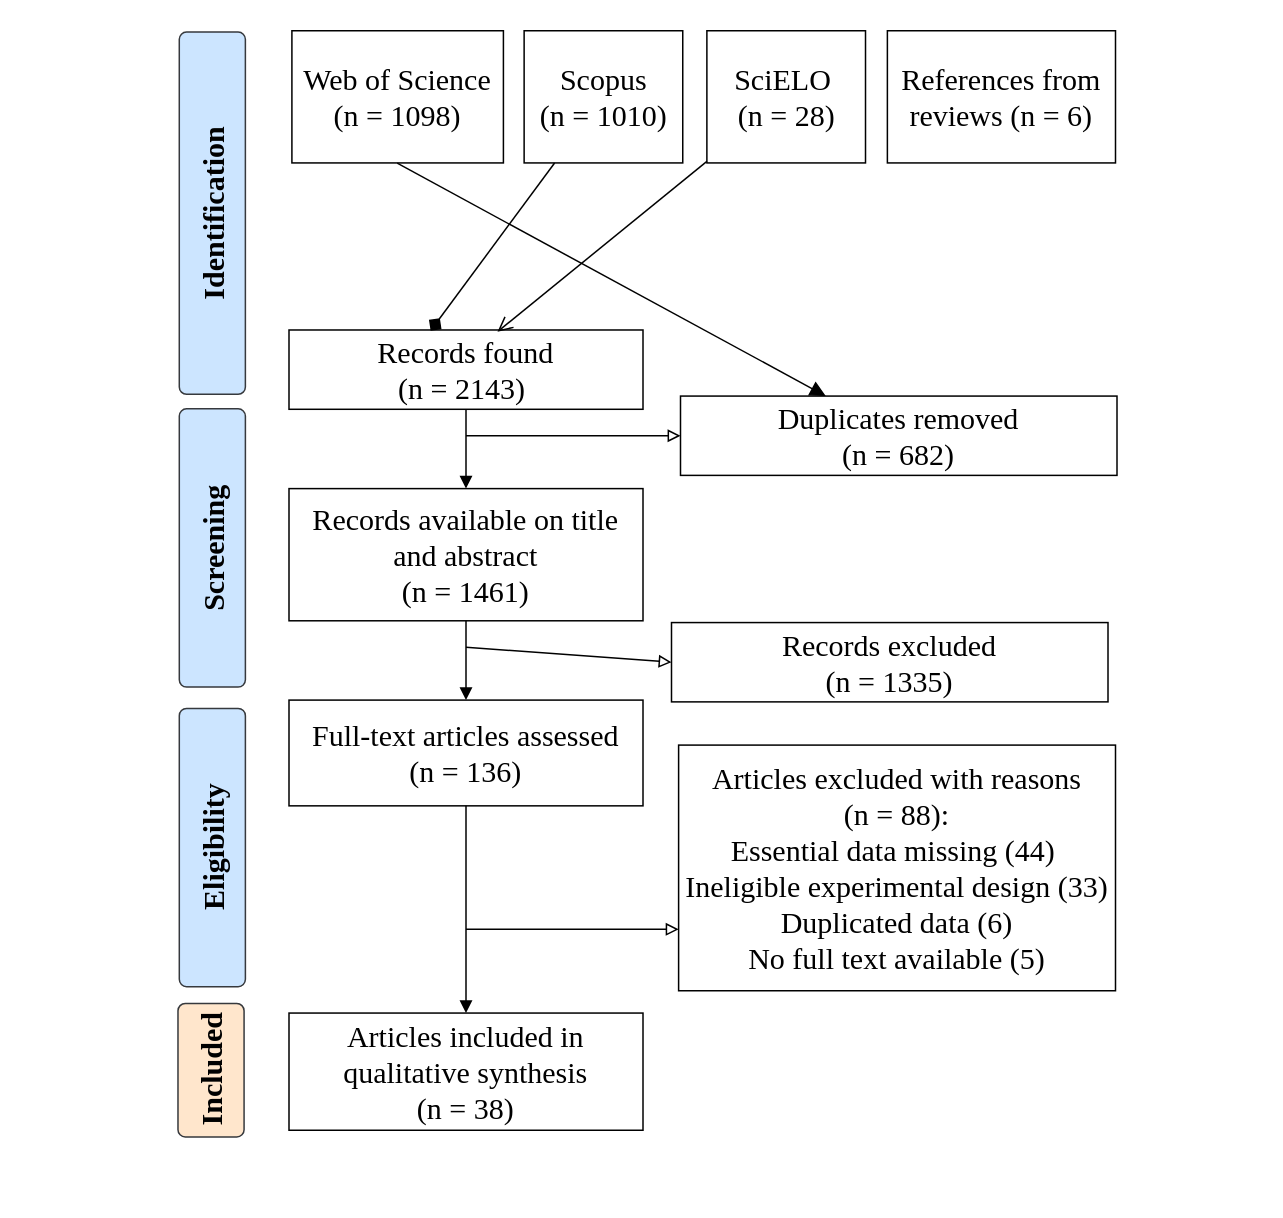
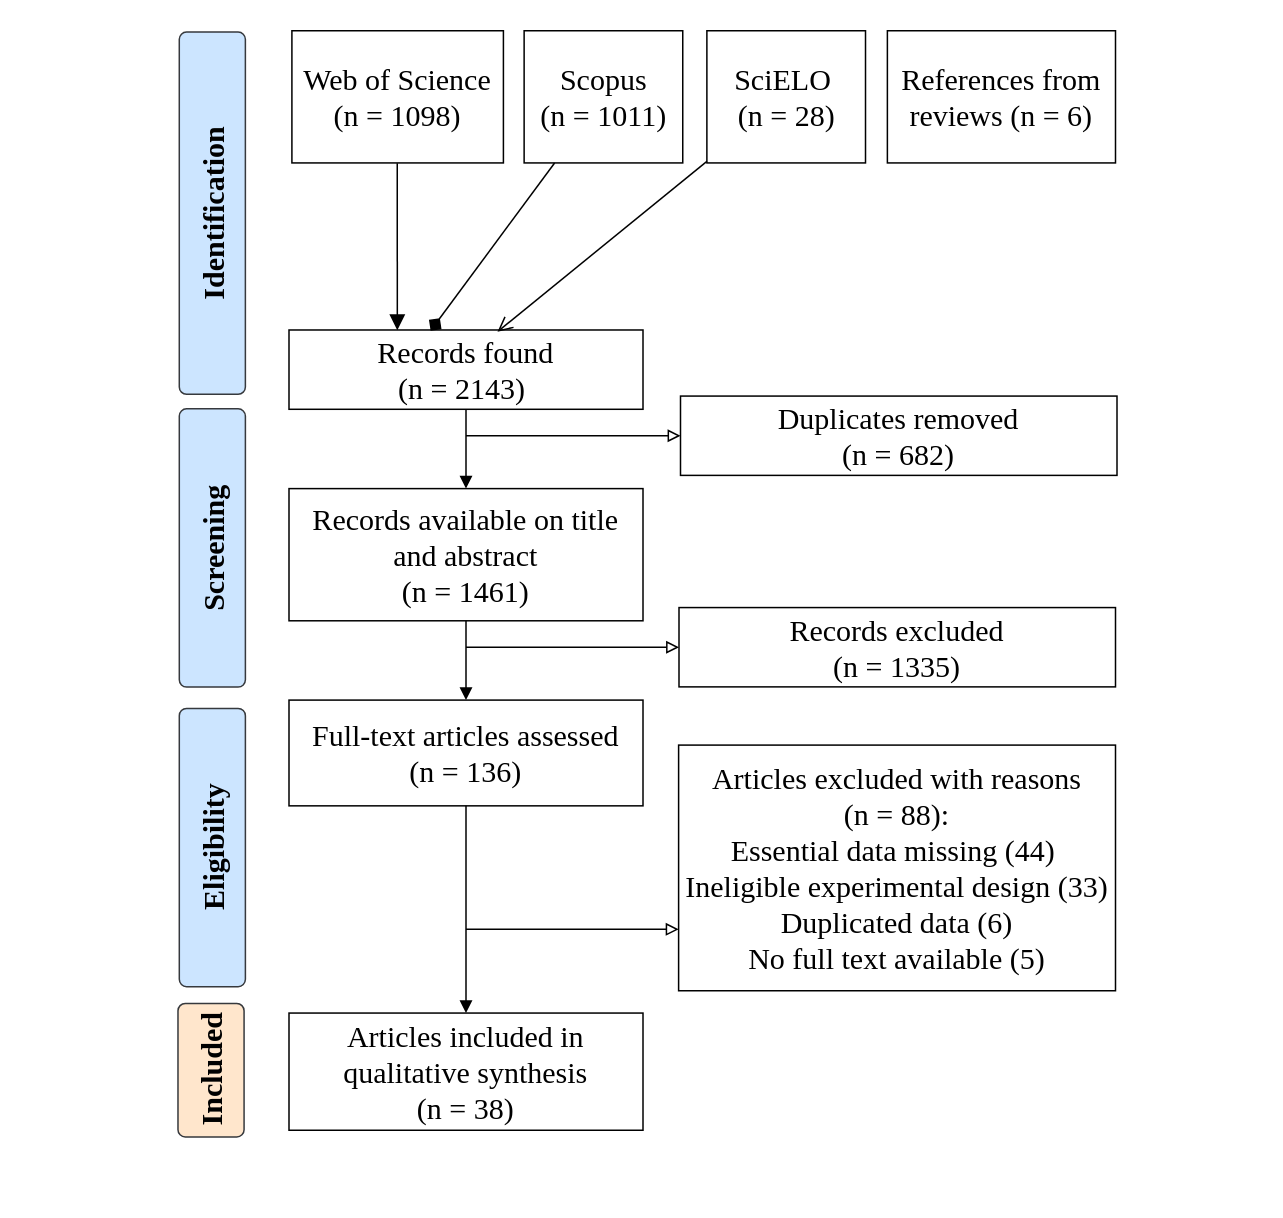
(604, 97) -> (604, 97)
(605, 276) -> (397, 239)
(890, 662) -> (897, 647)
